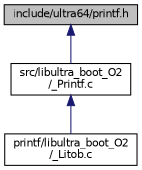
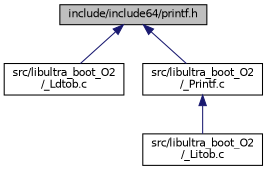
(71, 15) -> (133, 15)
none -> (64, 79)
(71, 150) -> (203, 150)
